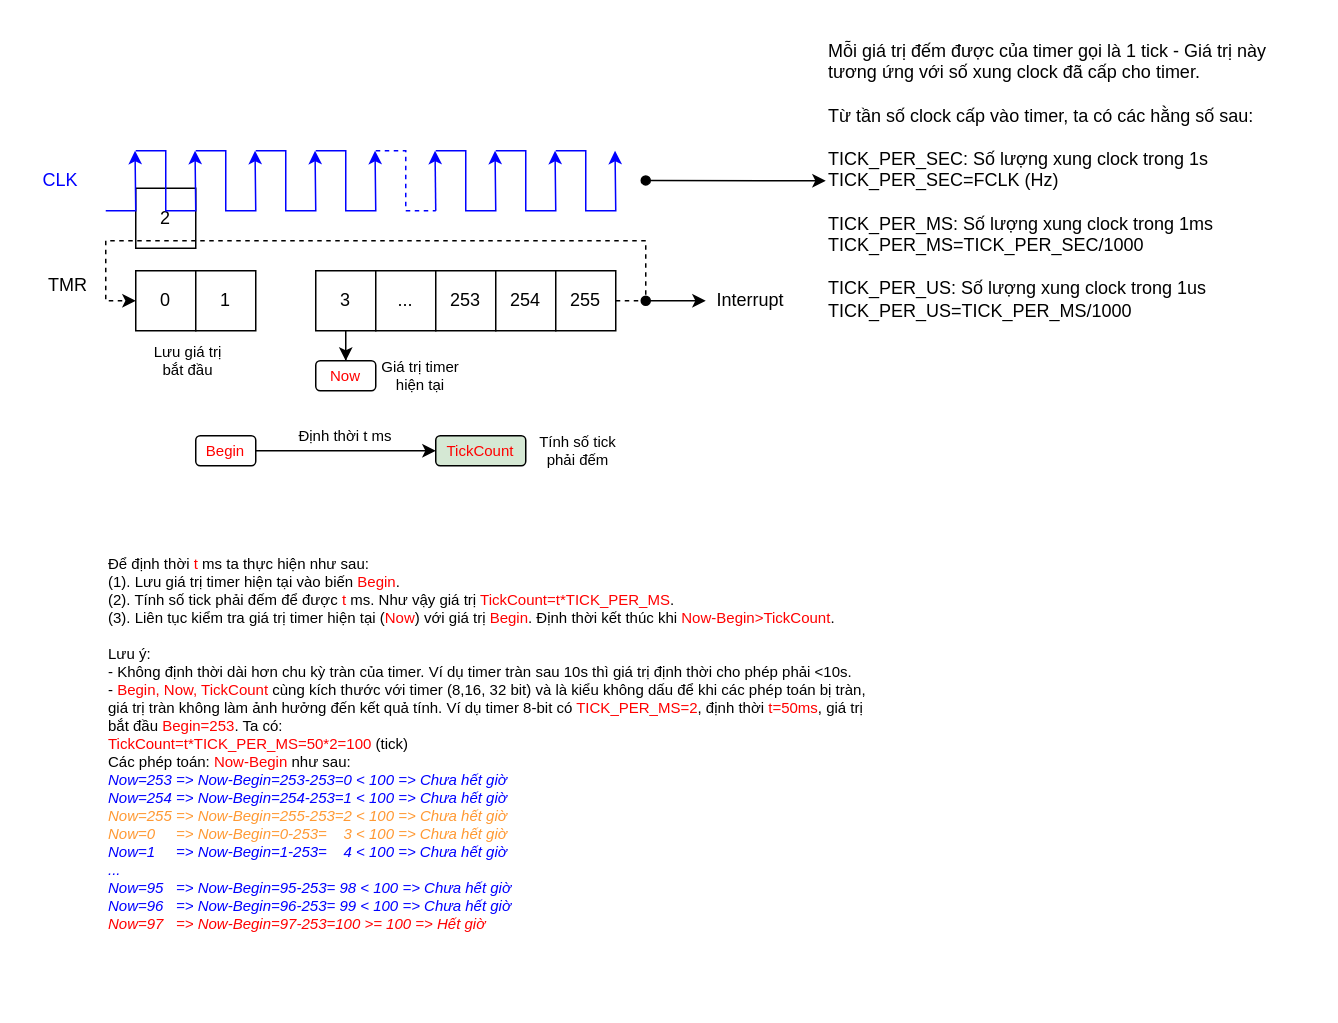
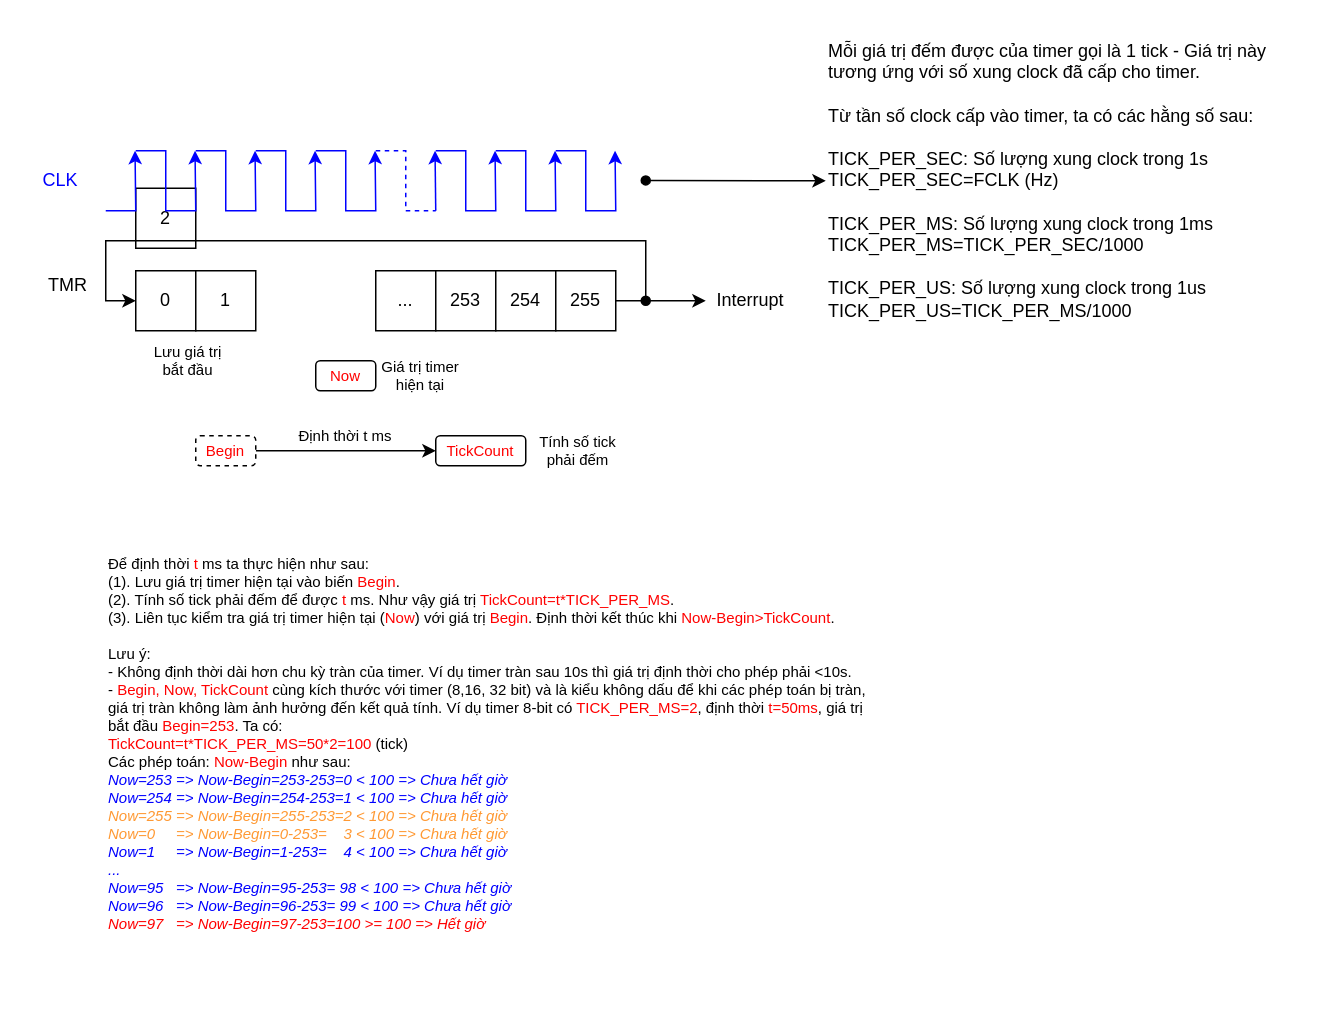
(365, 241) -> (365, 241)
(346, 301) -> none
(346, 351) -> none
(226, 451) -> (226, 451)
(481, 451) -> (481, 451)
